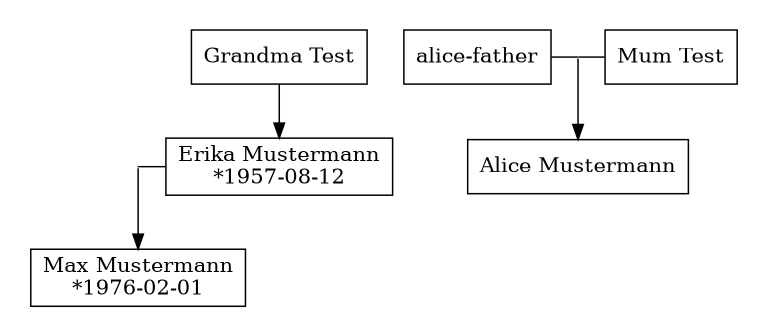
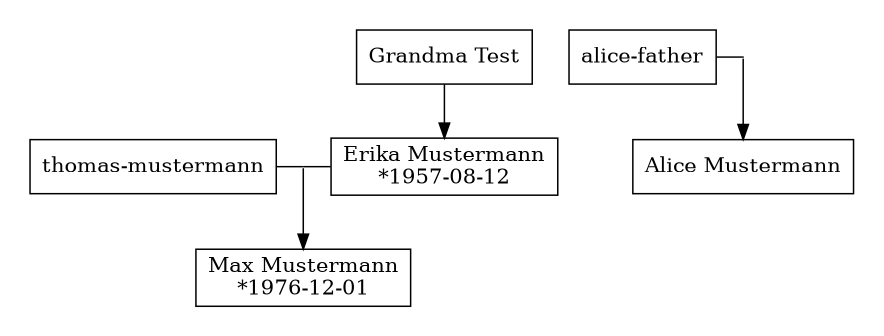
(671, 57) -> none
none -> (153, 167)
(138, 278) -> (303, 278)
